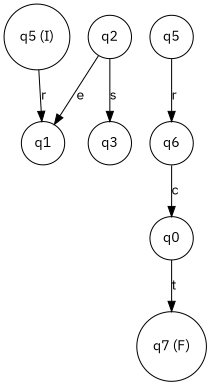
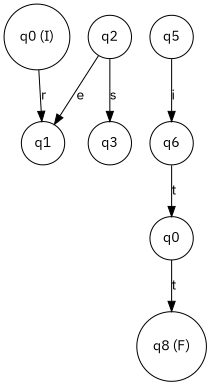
(37, 37) -> (37, 37)
(175, 96) -> (174, 96)
(175, 191) -> (175, 191)
(172, 347) -> (172, 347)
